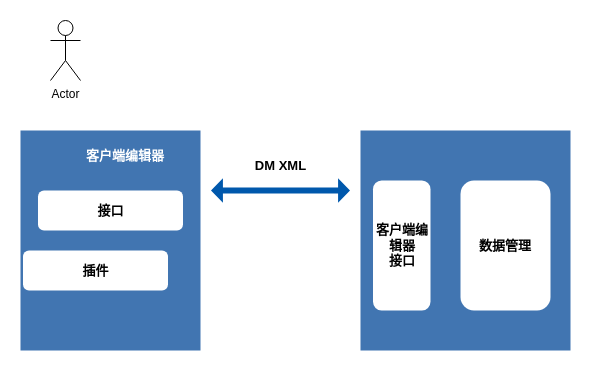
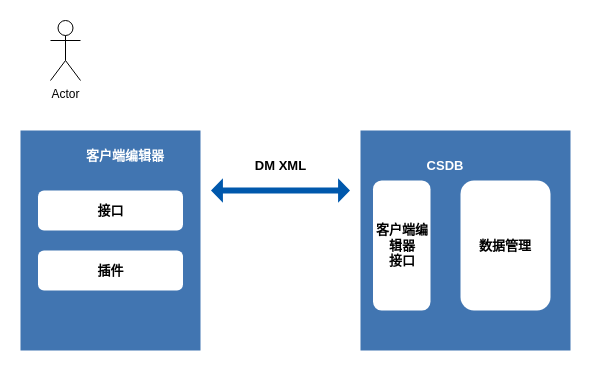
none -> (446, 166)
(96, 271) -> (111, 271)
